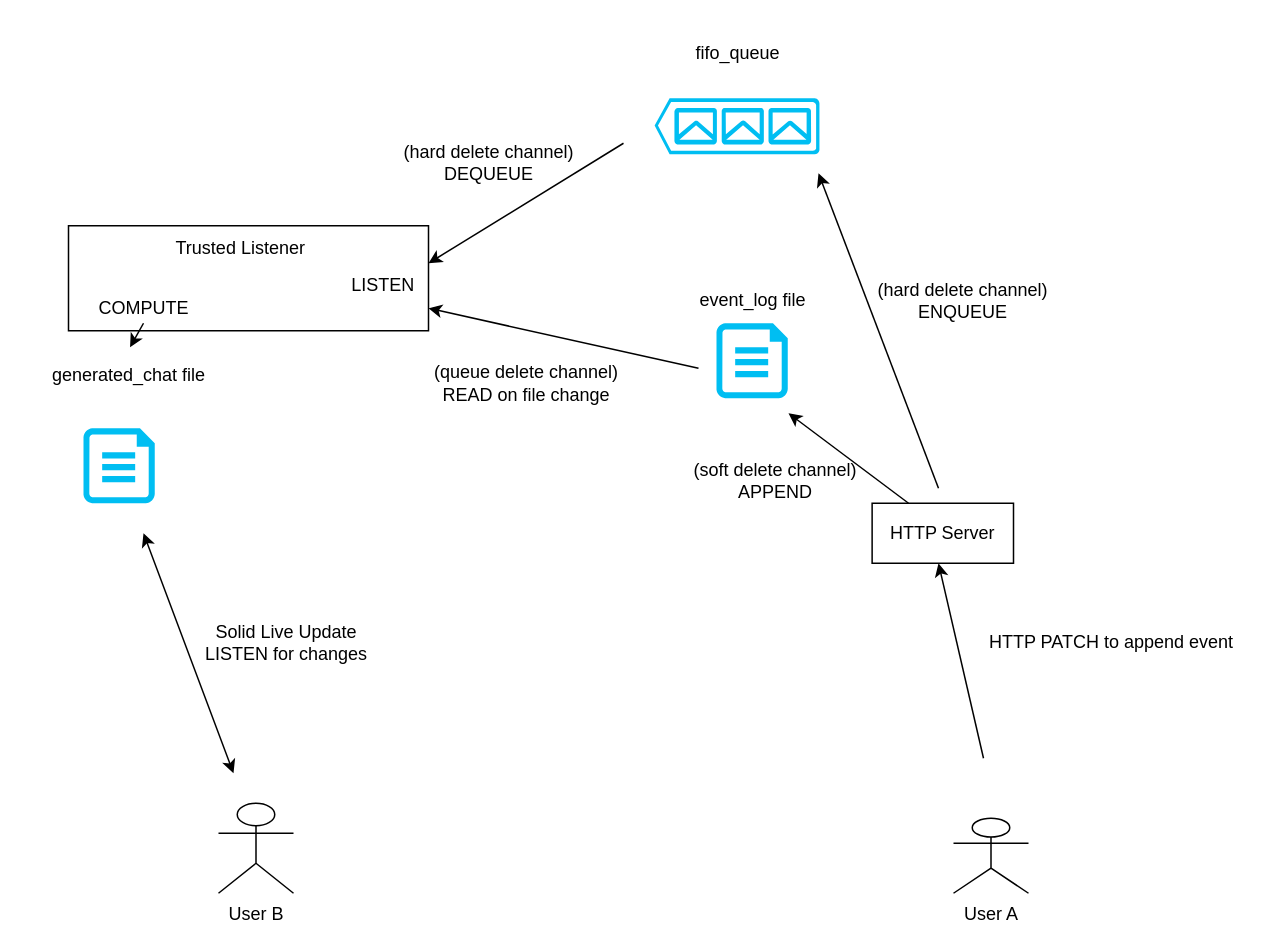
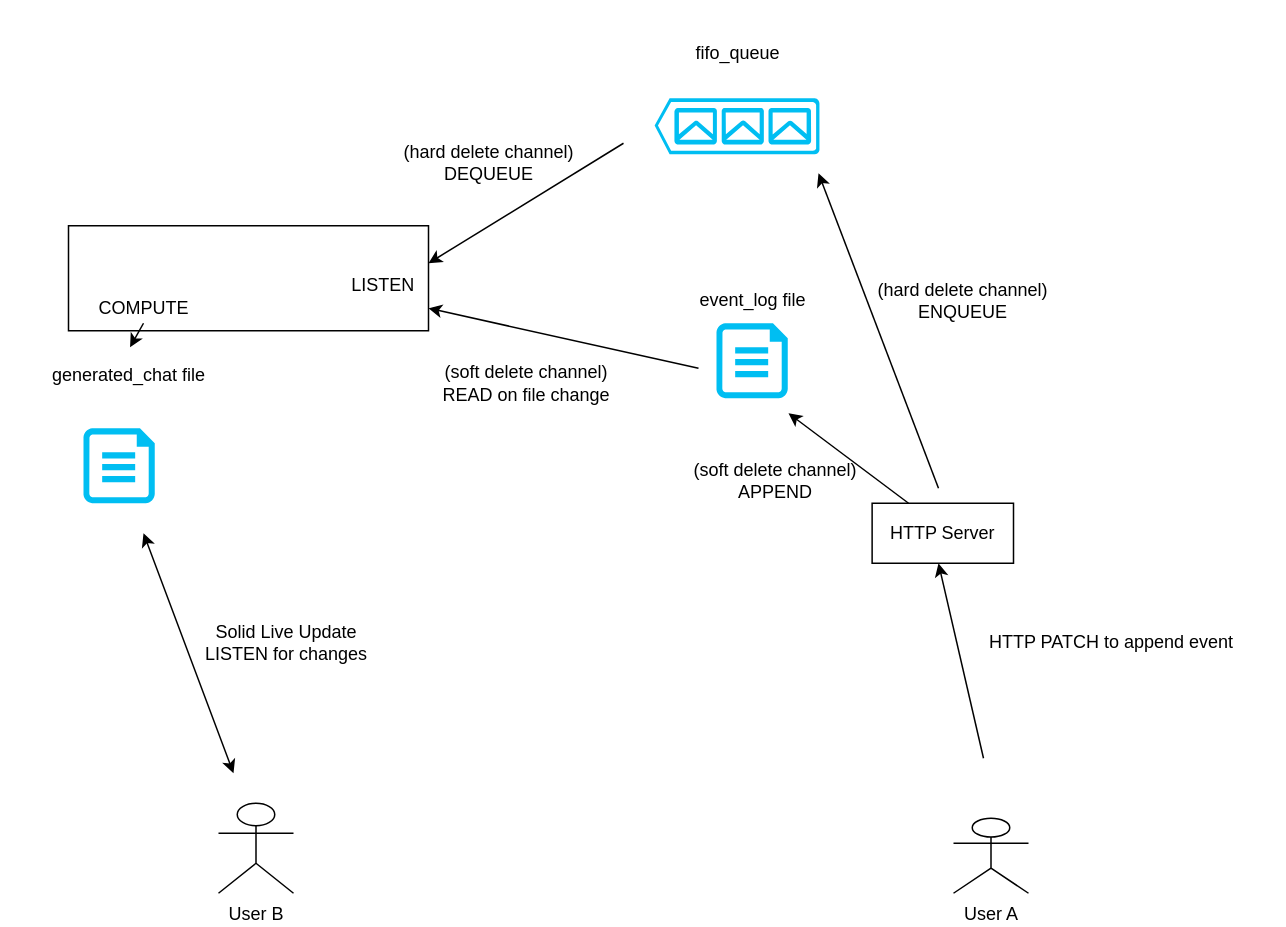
(241, 248) -> none
(527, 383) -> (527, 383)
